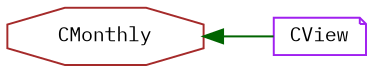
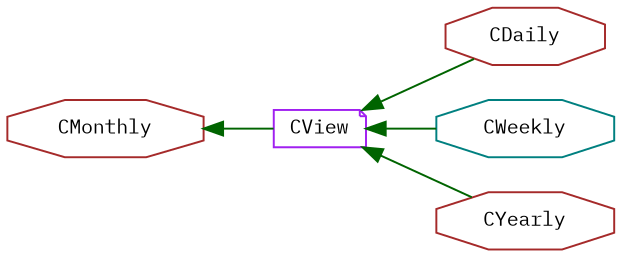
none -> (525, 36)
none -> (525, 129)
none -> (525, 221)
